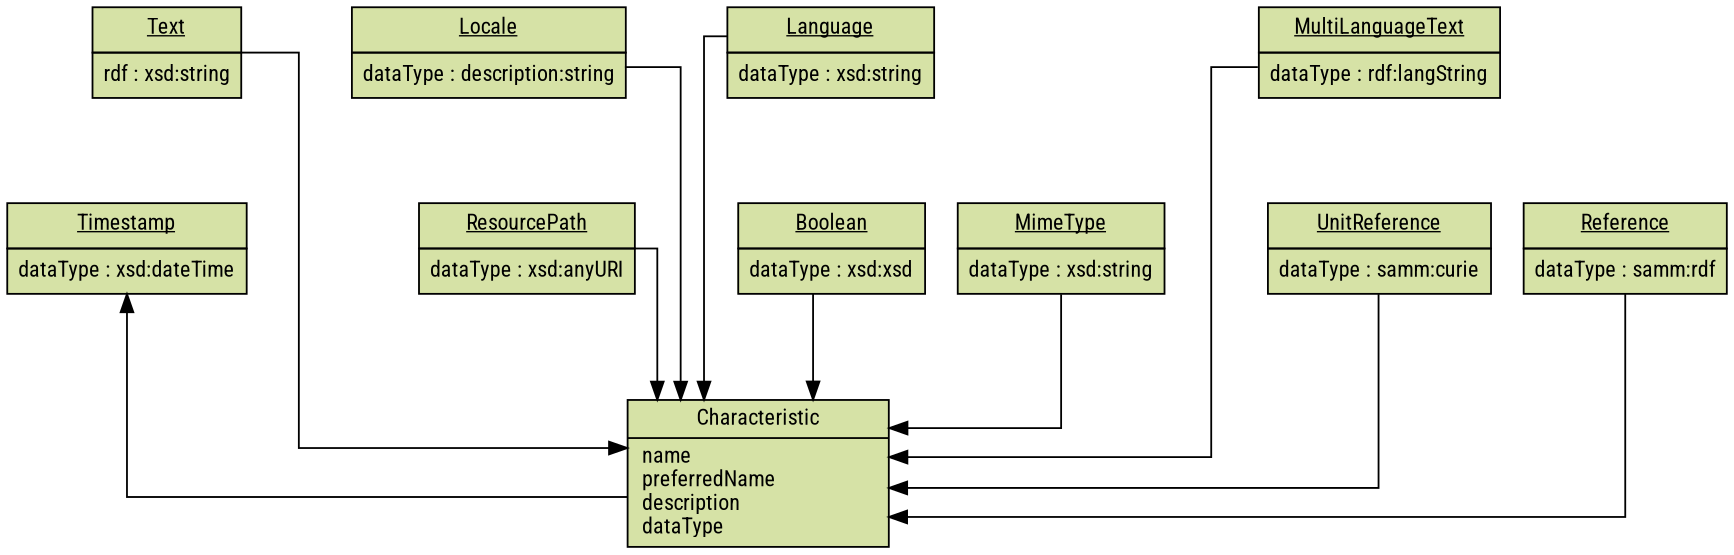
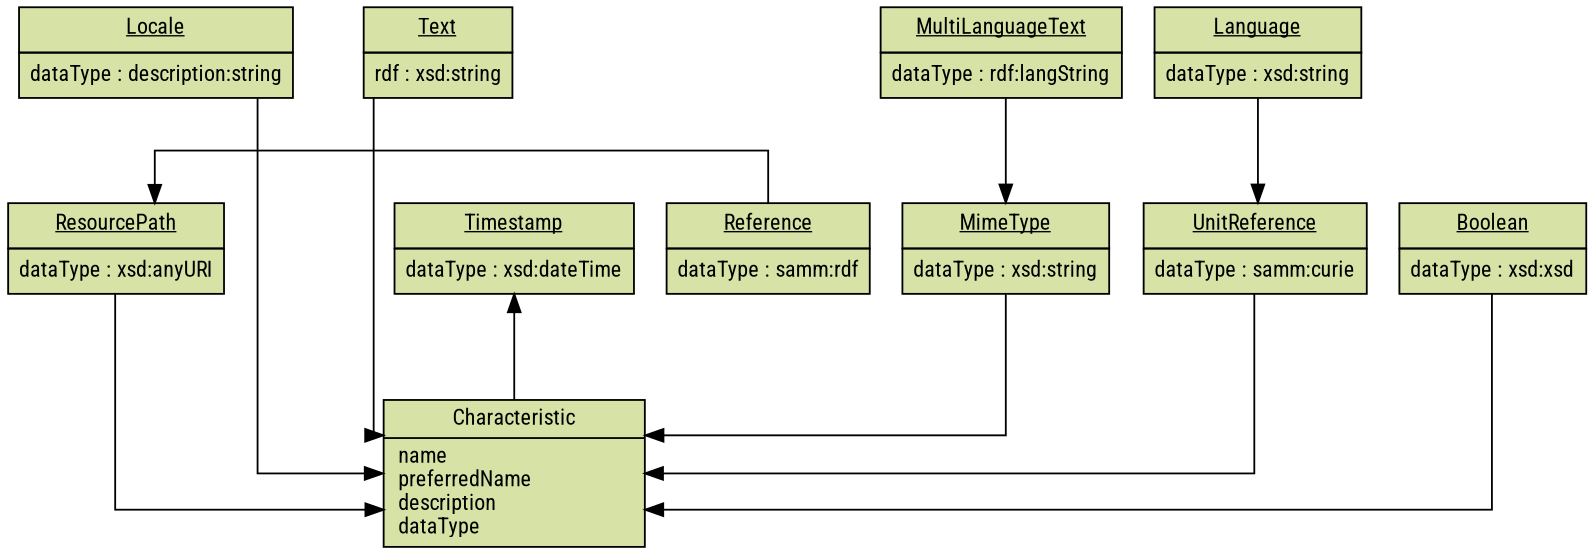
(704, 197) -> (1258, 141)
(1211, 391) -> (1006, 141)
(1378, 517) -> (471, 151)
